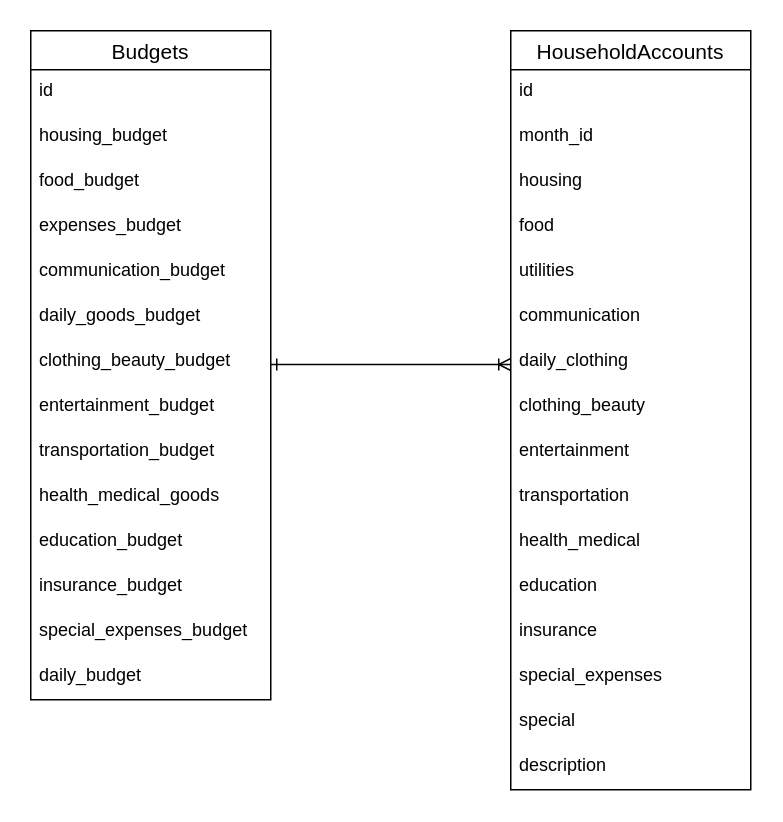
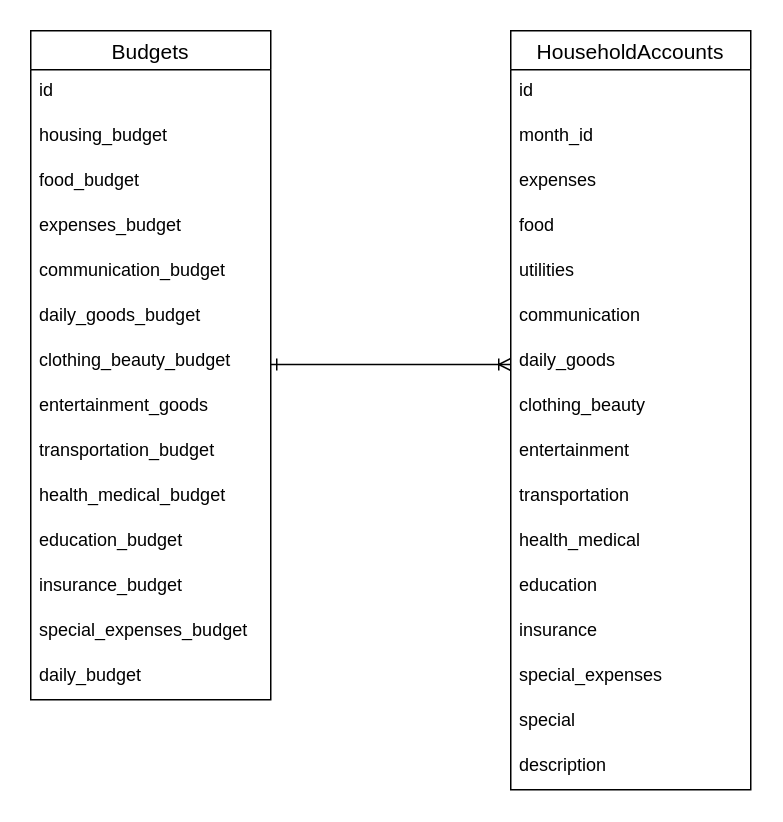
(552, 180) -> (559, 180)
(580, 360) -> (570, 360)
(137, 405) -> (132, 405)
(133, 495) -> (138, 495)
